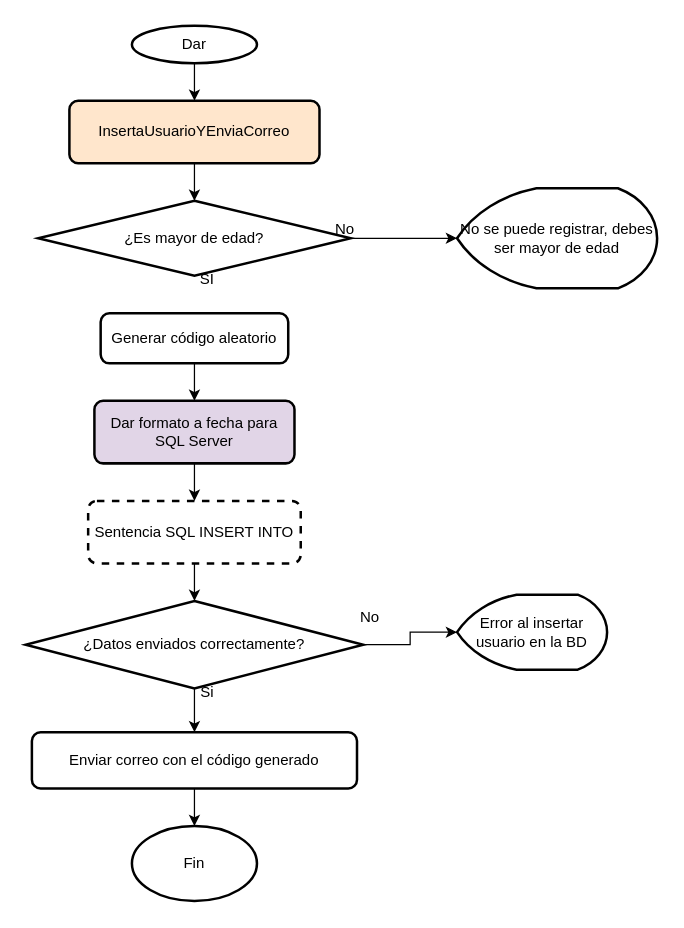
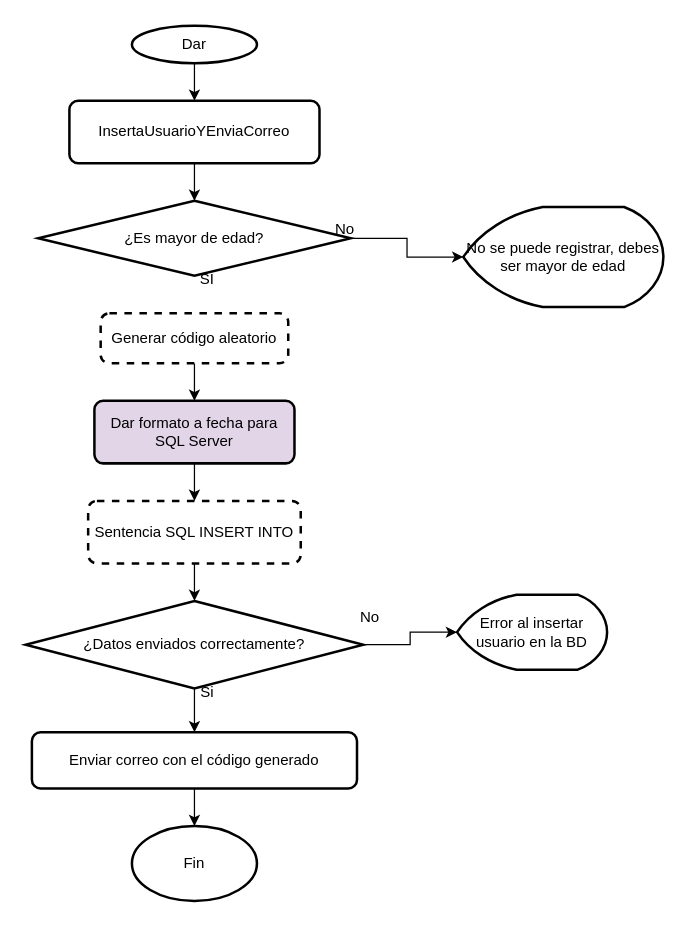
(194, 132) -> (194, 132)
(557, 238) -> (563, 257)
(194, 338) -> (194, 338)
